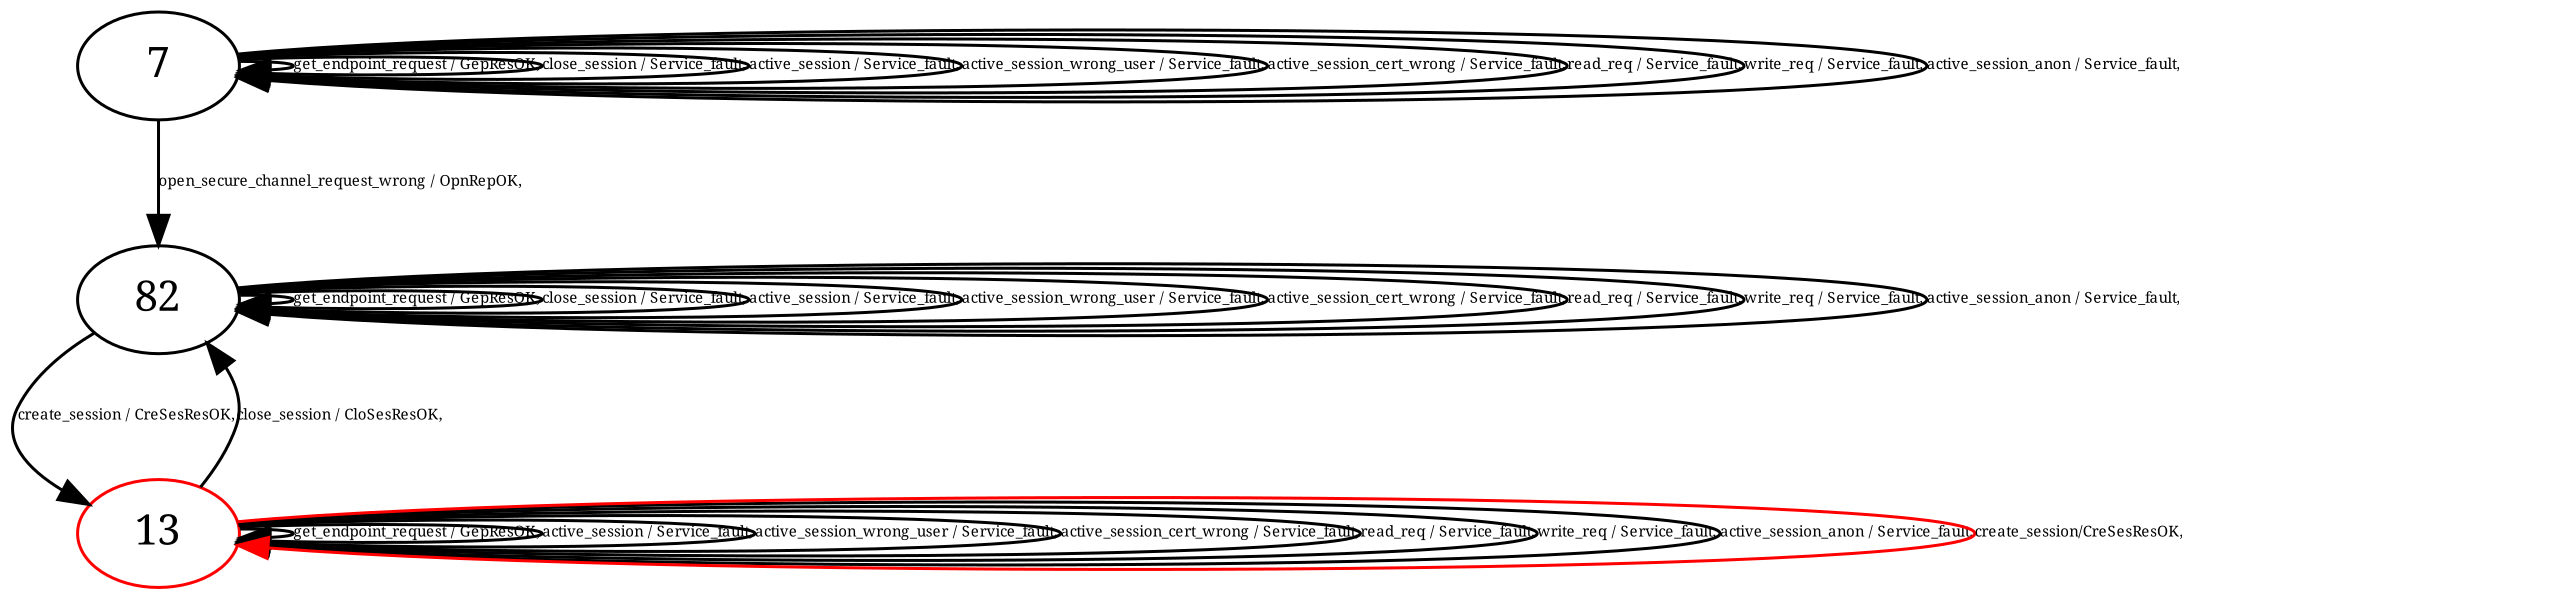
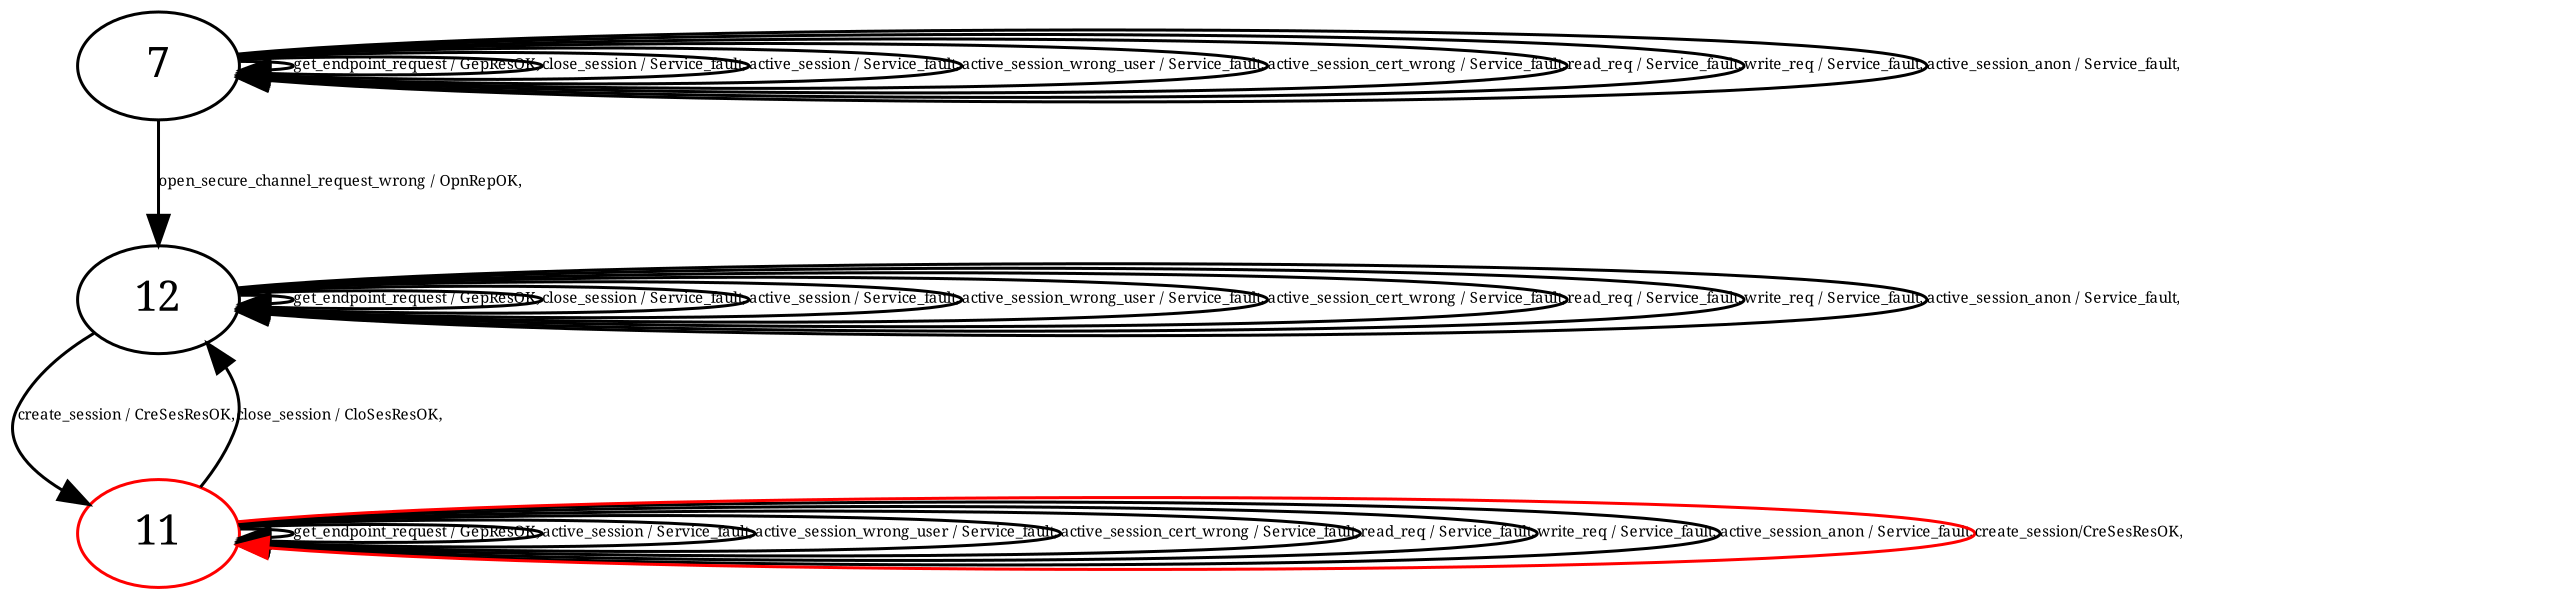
(159, 300) -> (159, 300)
(159, 534) -> (159, 534)
